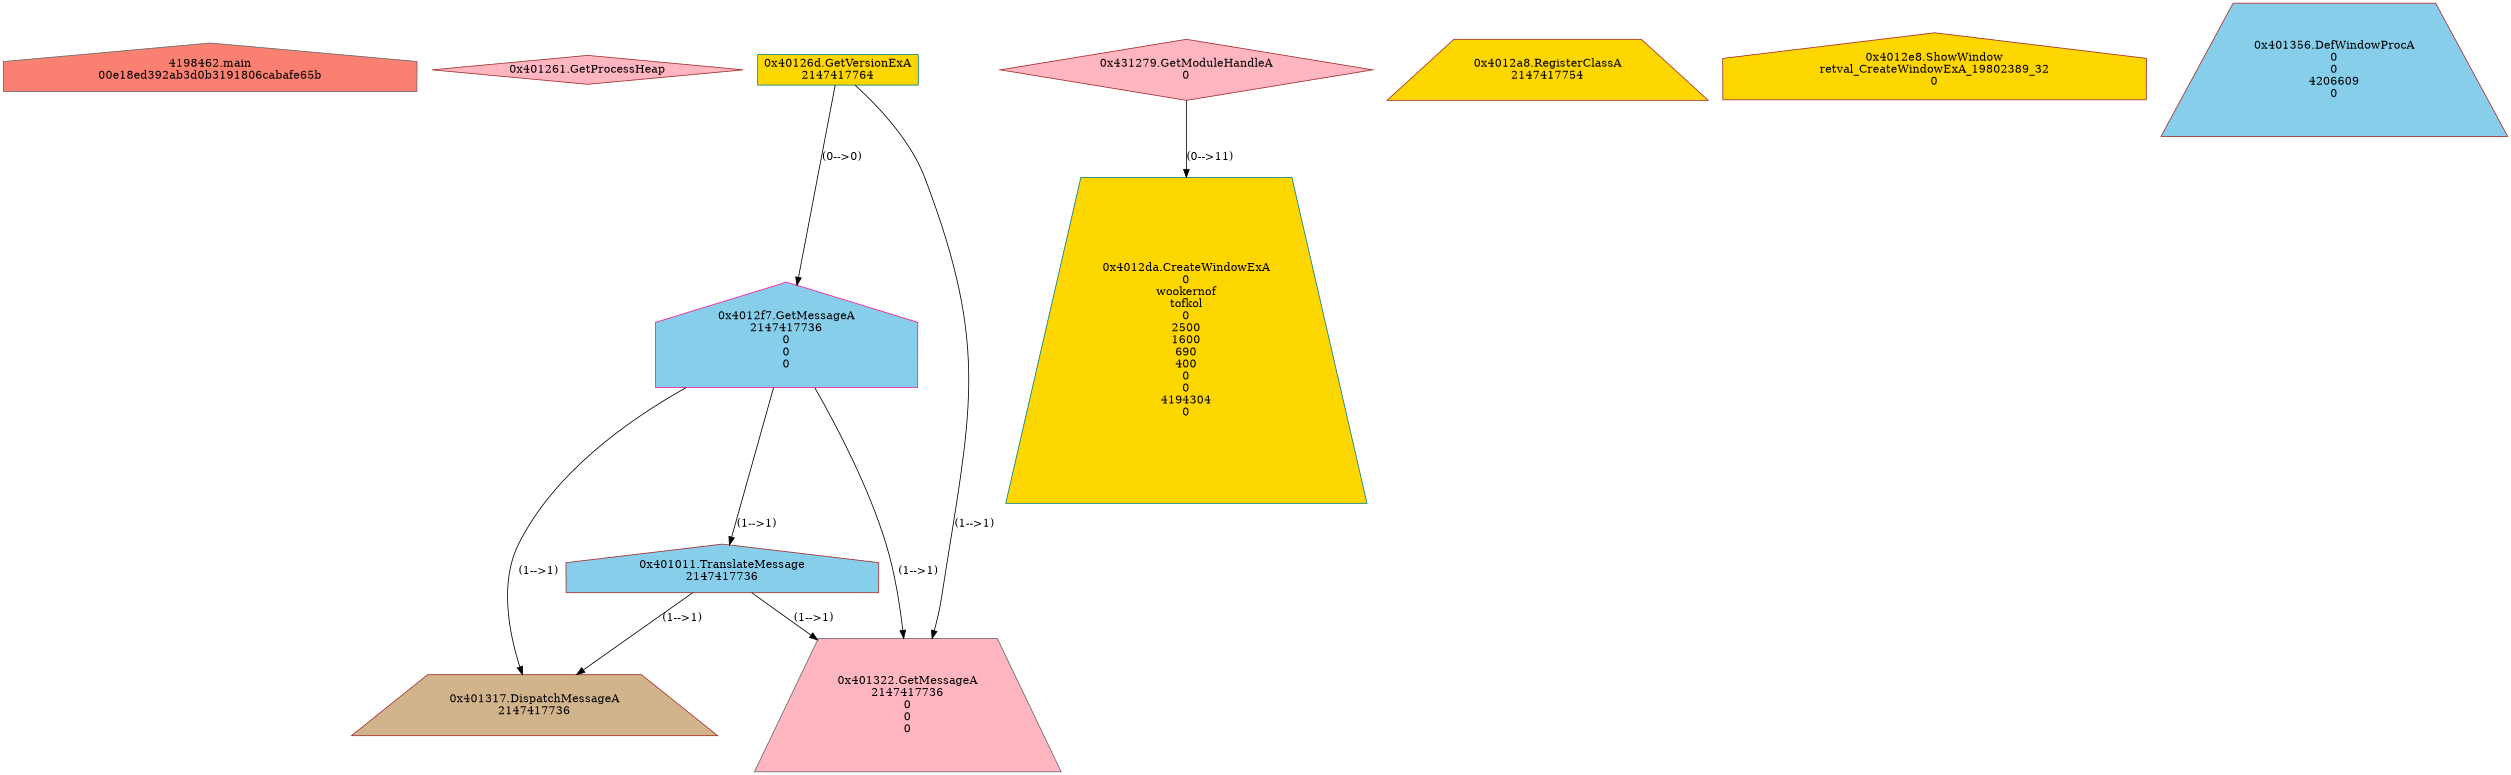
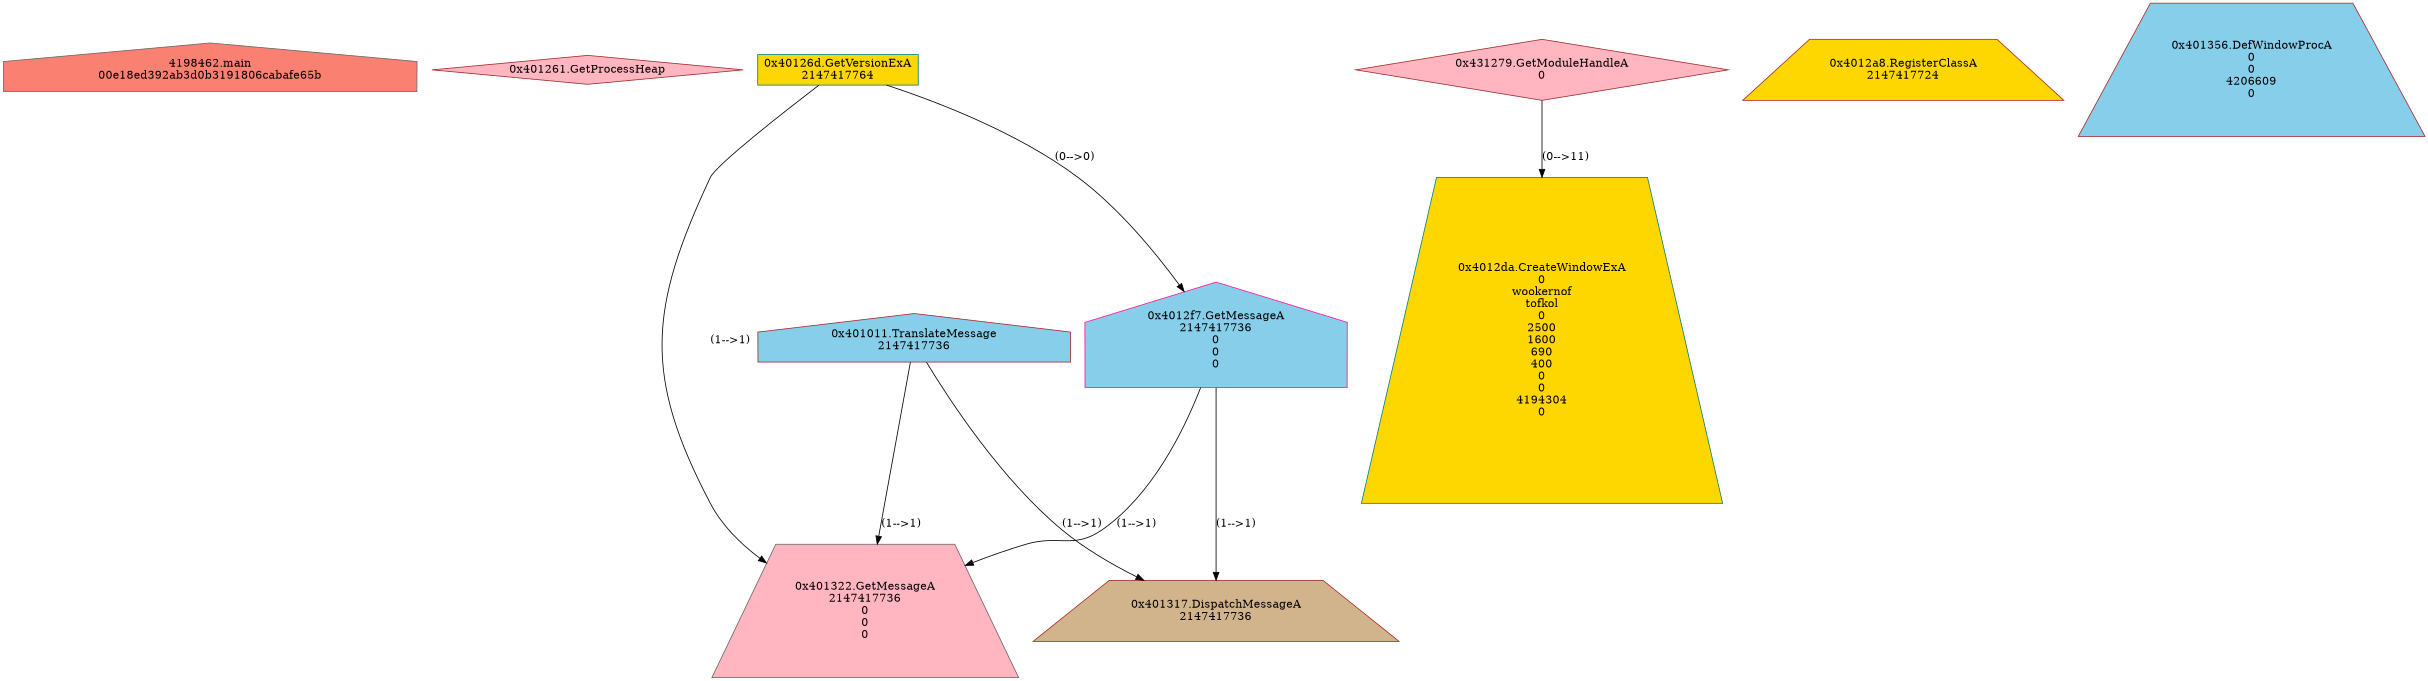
(1548, 70) -> (1903, 70)
(1935, 70) -> none
(753, 462) -> none
